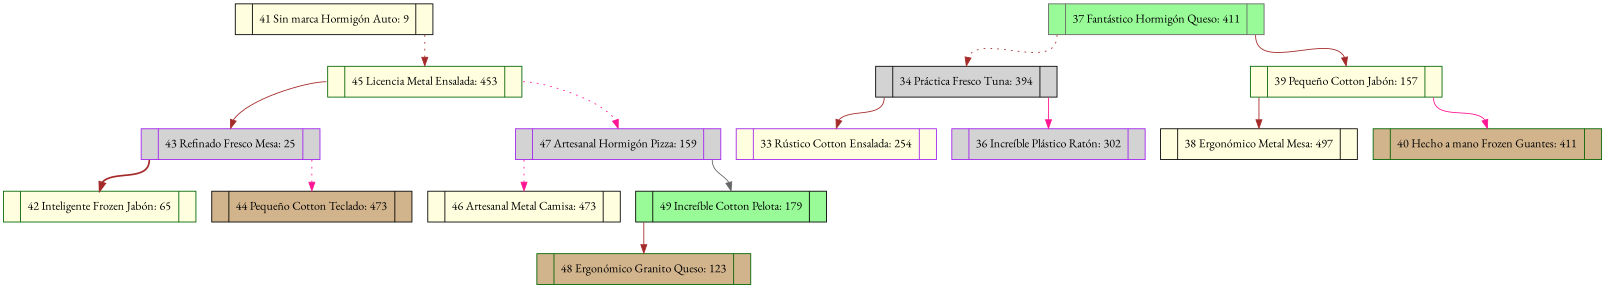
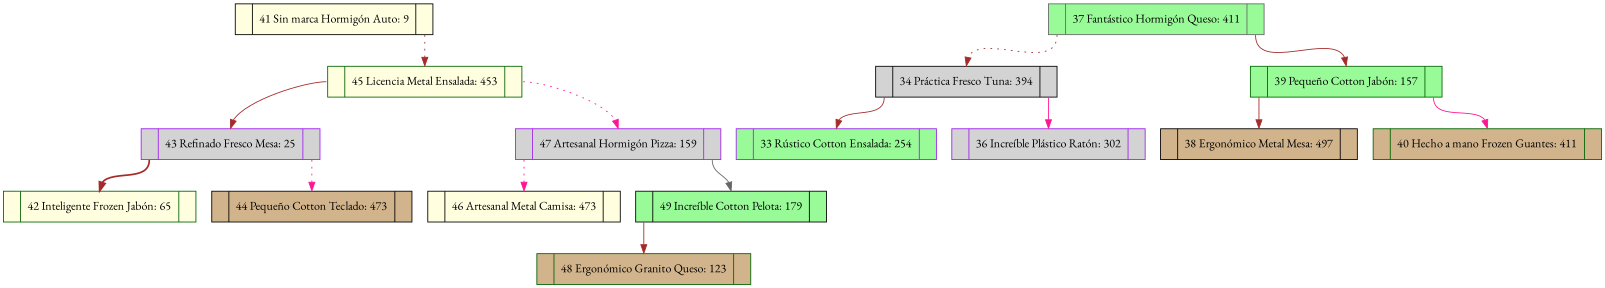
(1346, 82) -> (1346, 82)
(836, 144) -> (836, 144)
(1259, 144) -> (1259, 144)
